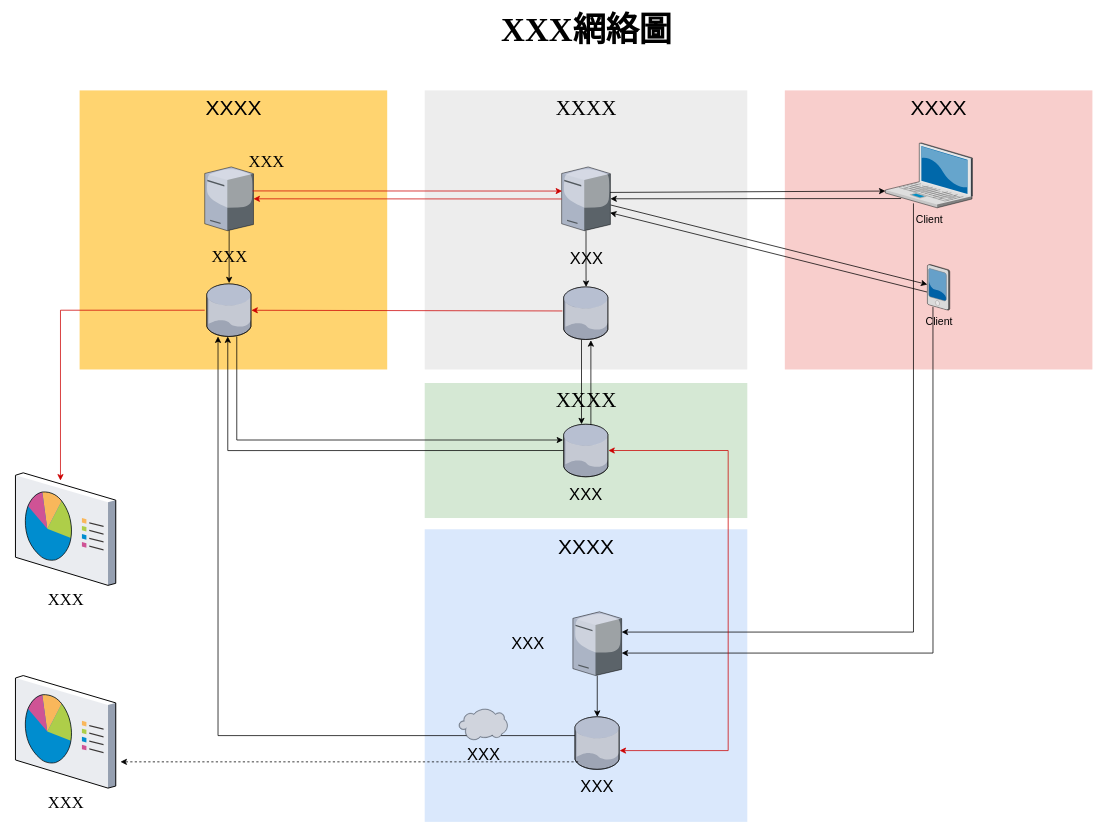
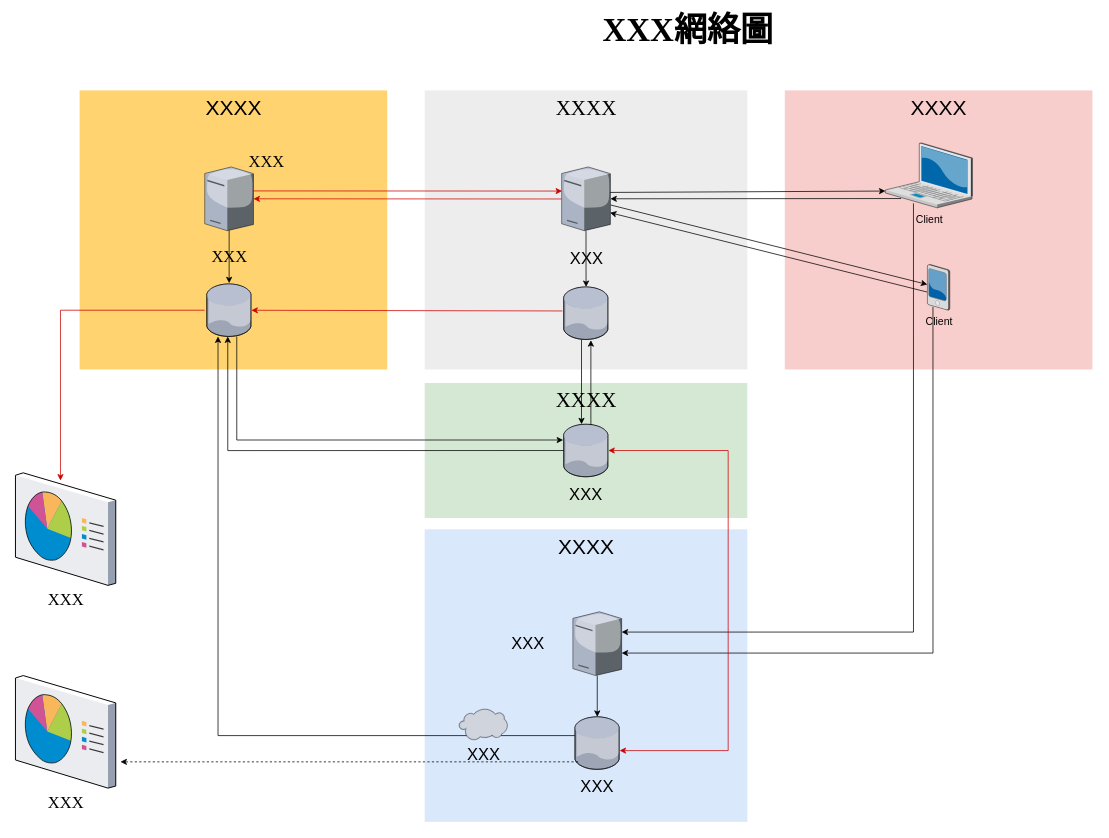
(586, 30) -> (687, 30)
